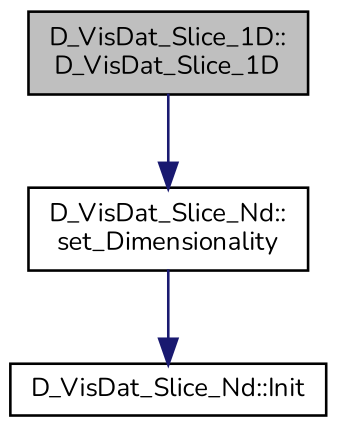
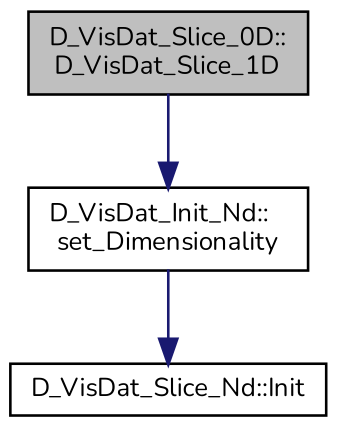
(168, 53) -> (168, 53)
(168, 229) -> (168, 229)
